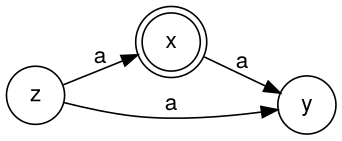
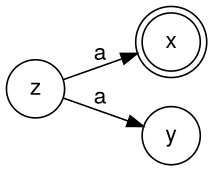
(235, 72) -> none
